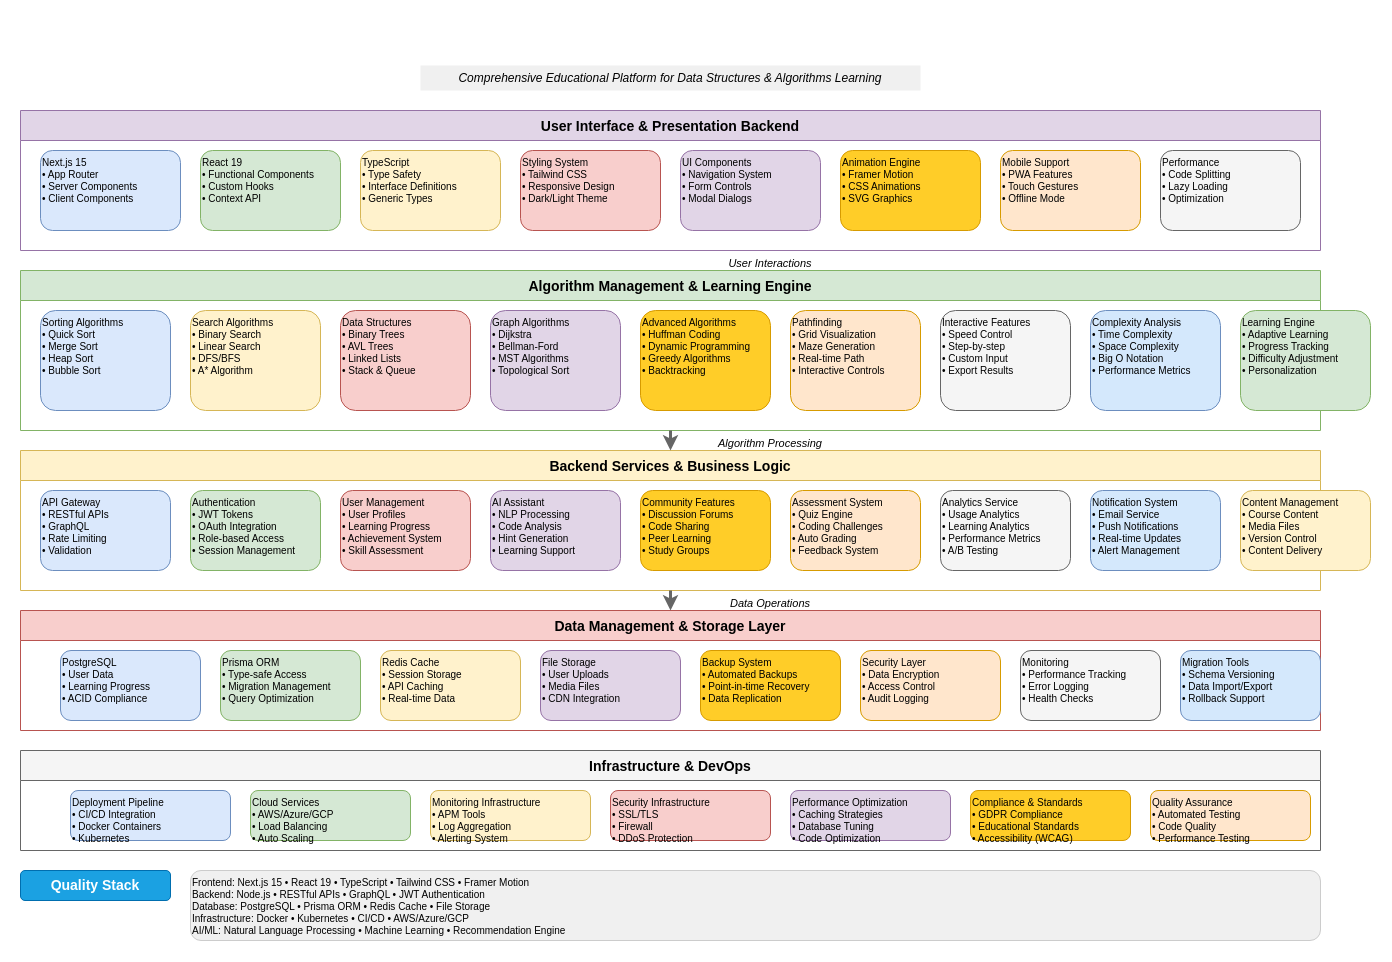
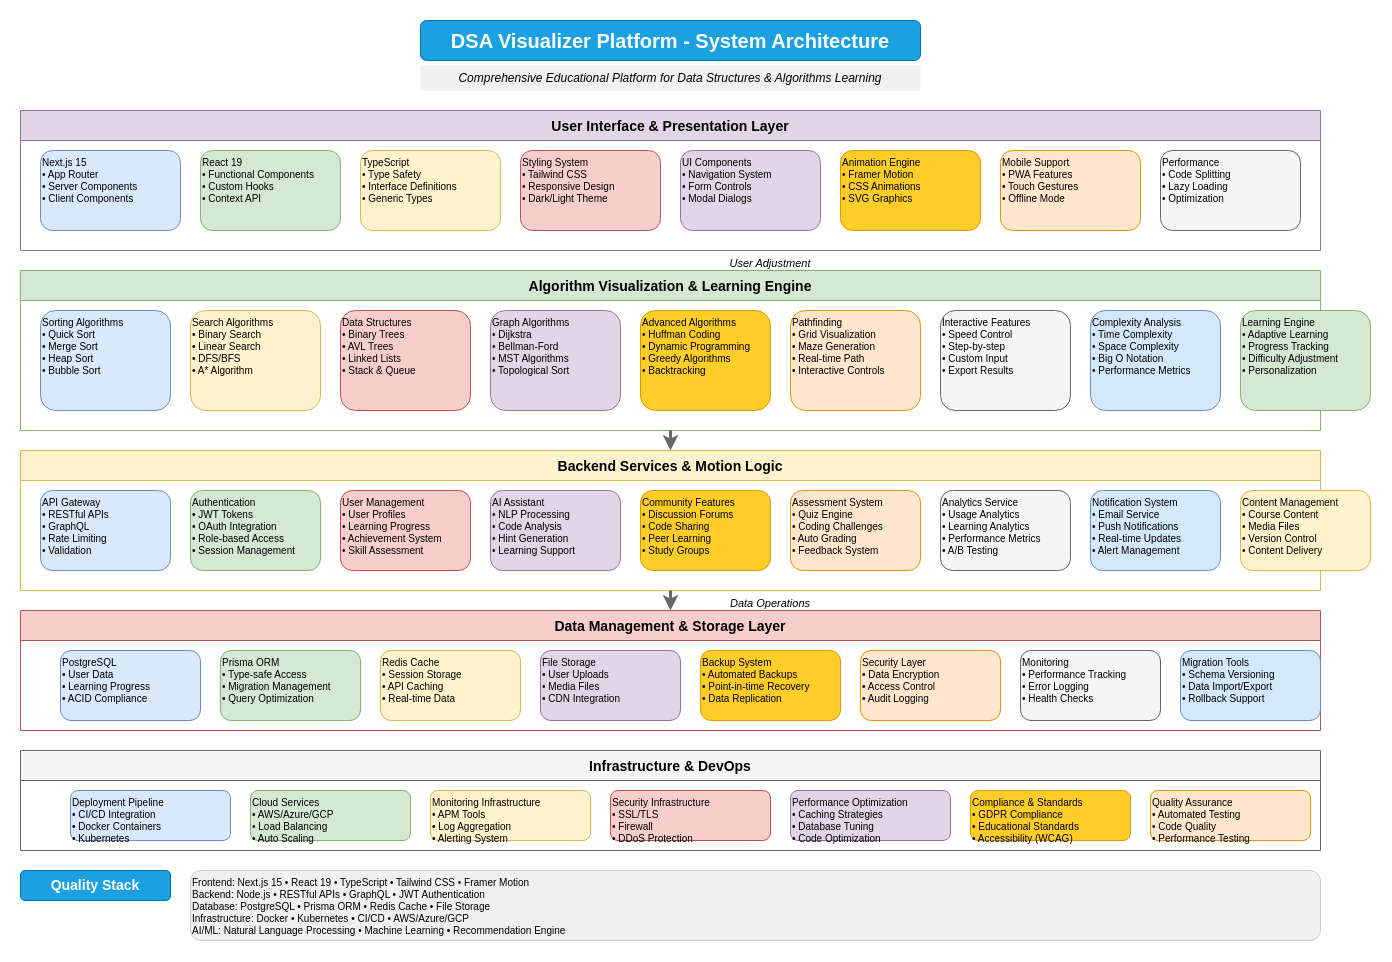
none -> (671, 41)
(670, 126) -> (670, 126)
(771, 264) -> (771, 264)
(670, 286) -> (670, 286)
(771, 443) -> none
(670, 466) -> (670, 466)
